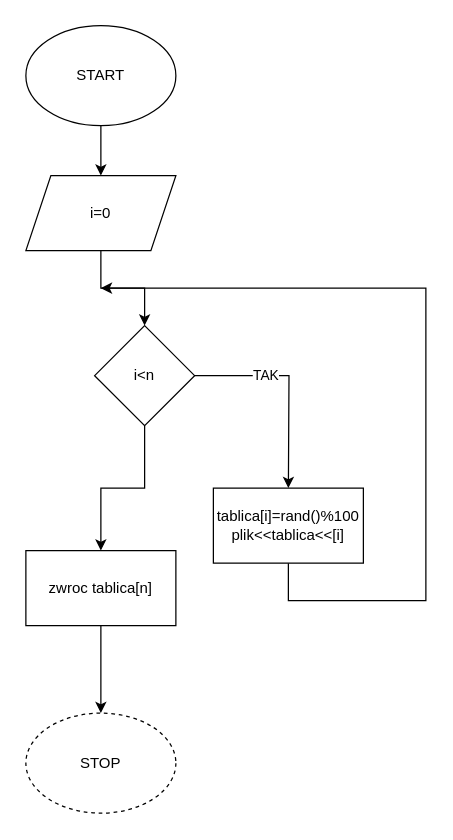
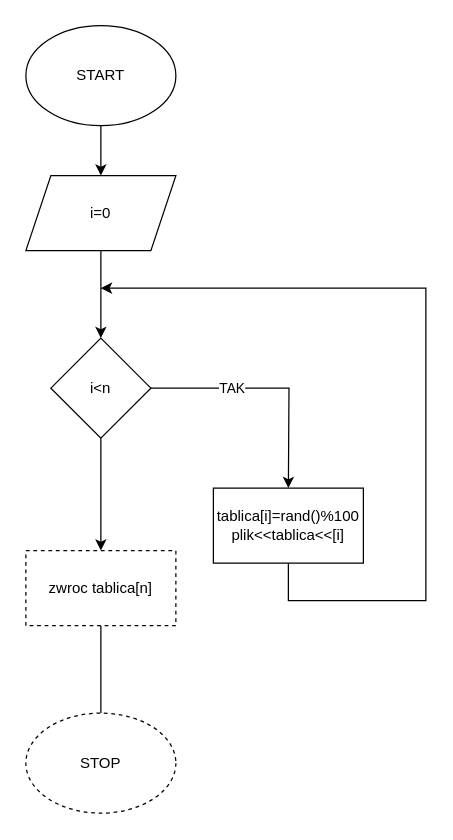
(144, 376) -> (101, 388)
(101, 588) -> (101, 588)
(101, 703) -> (101, 706)
